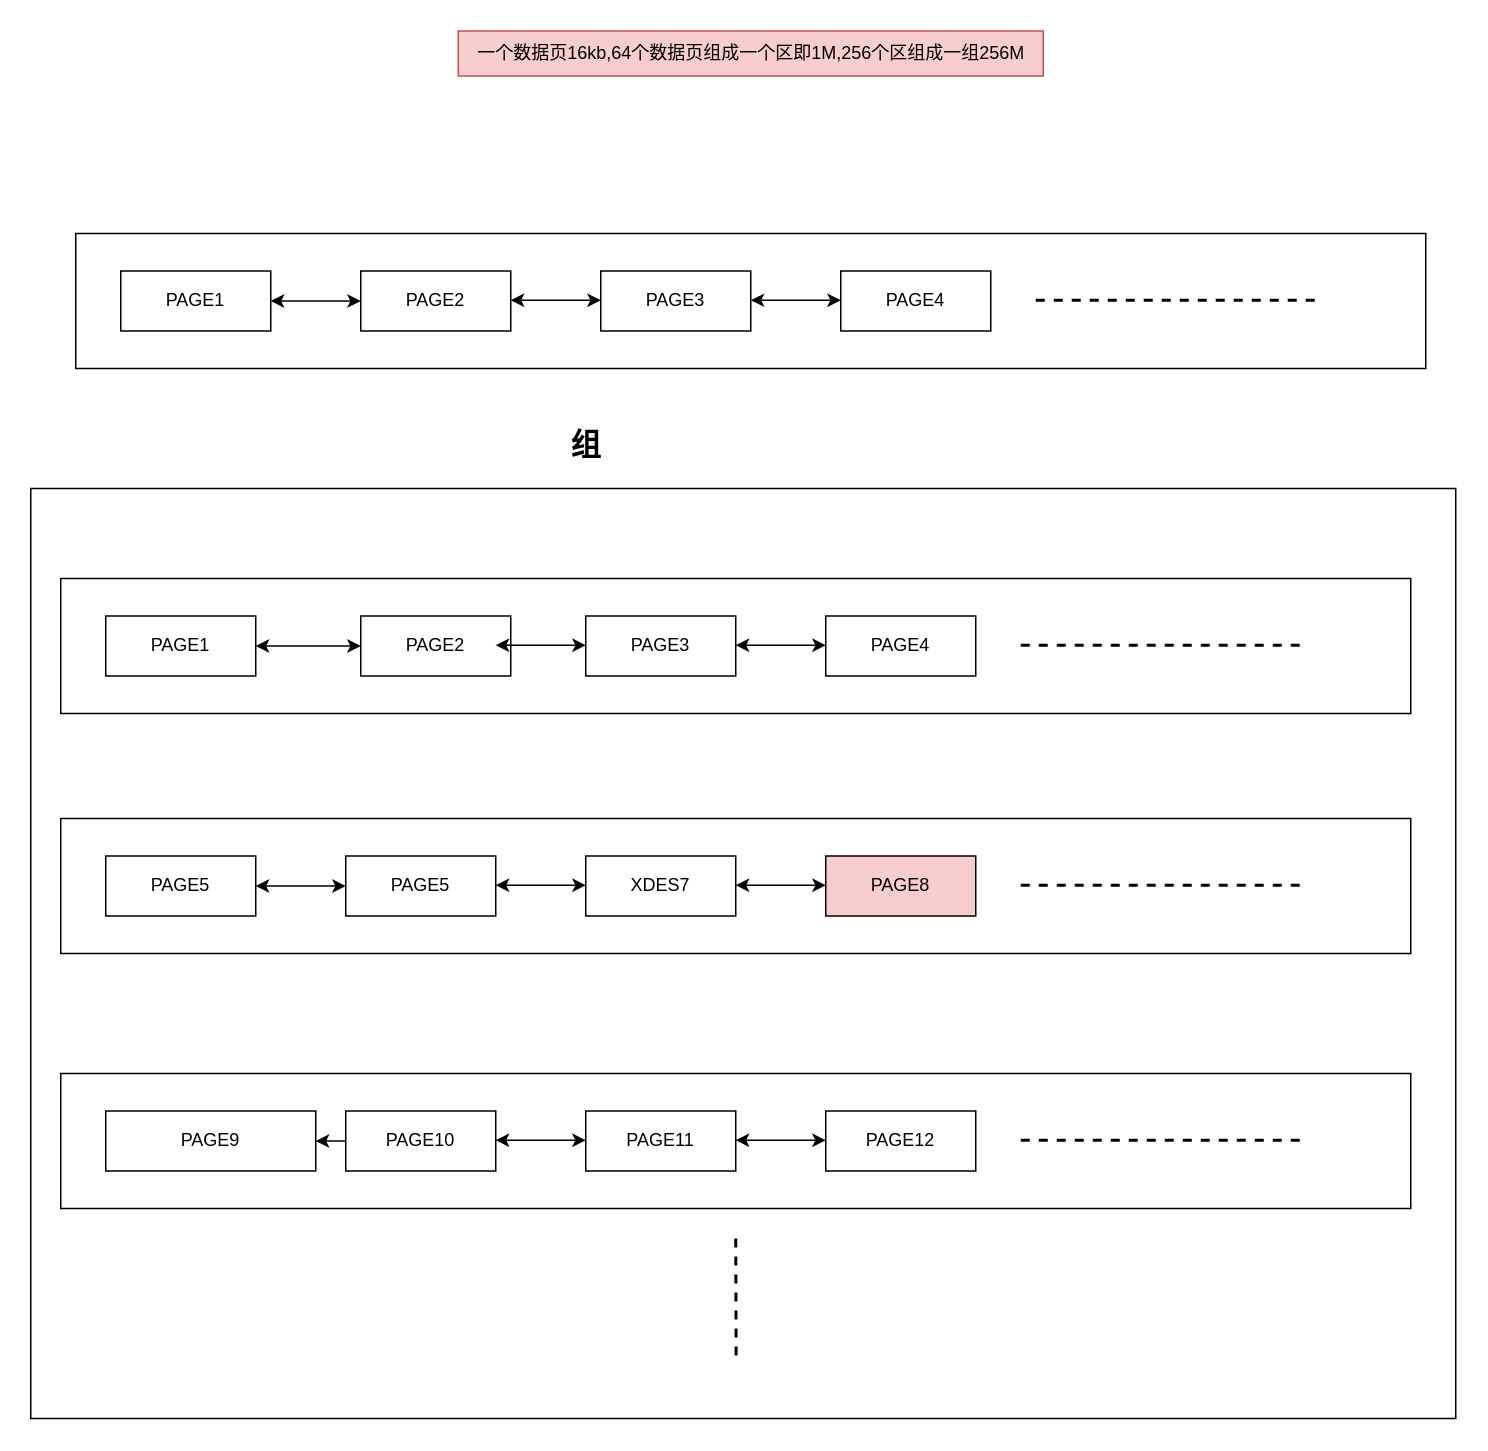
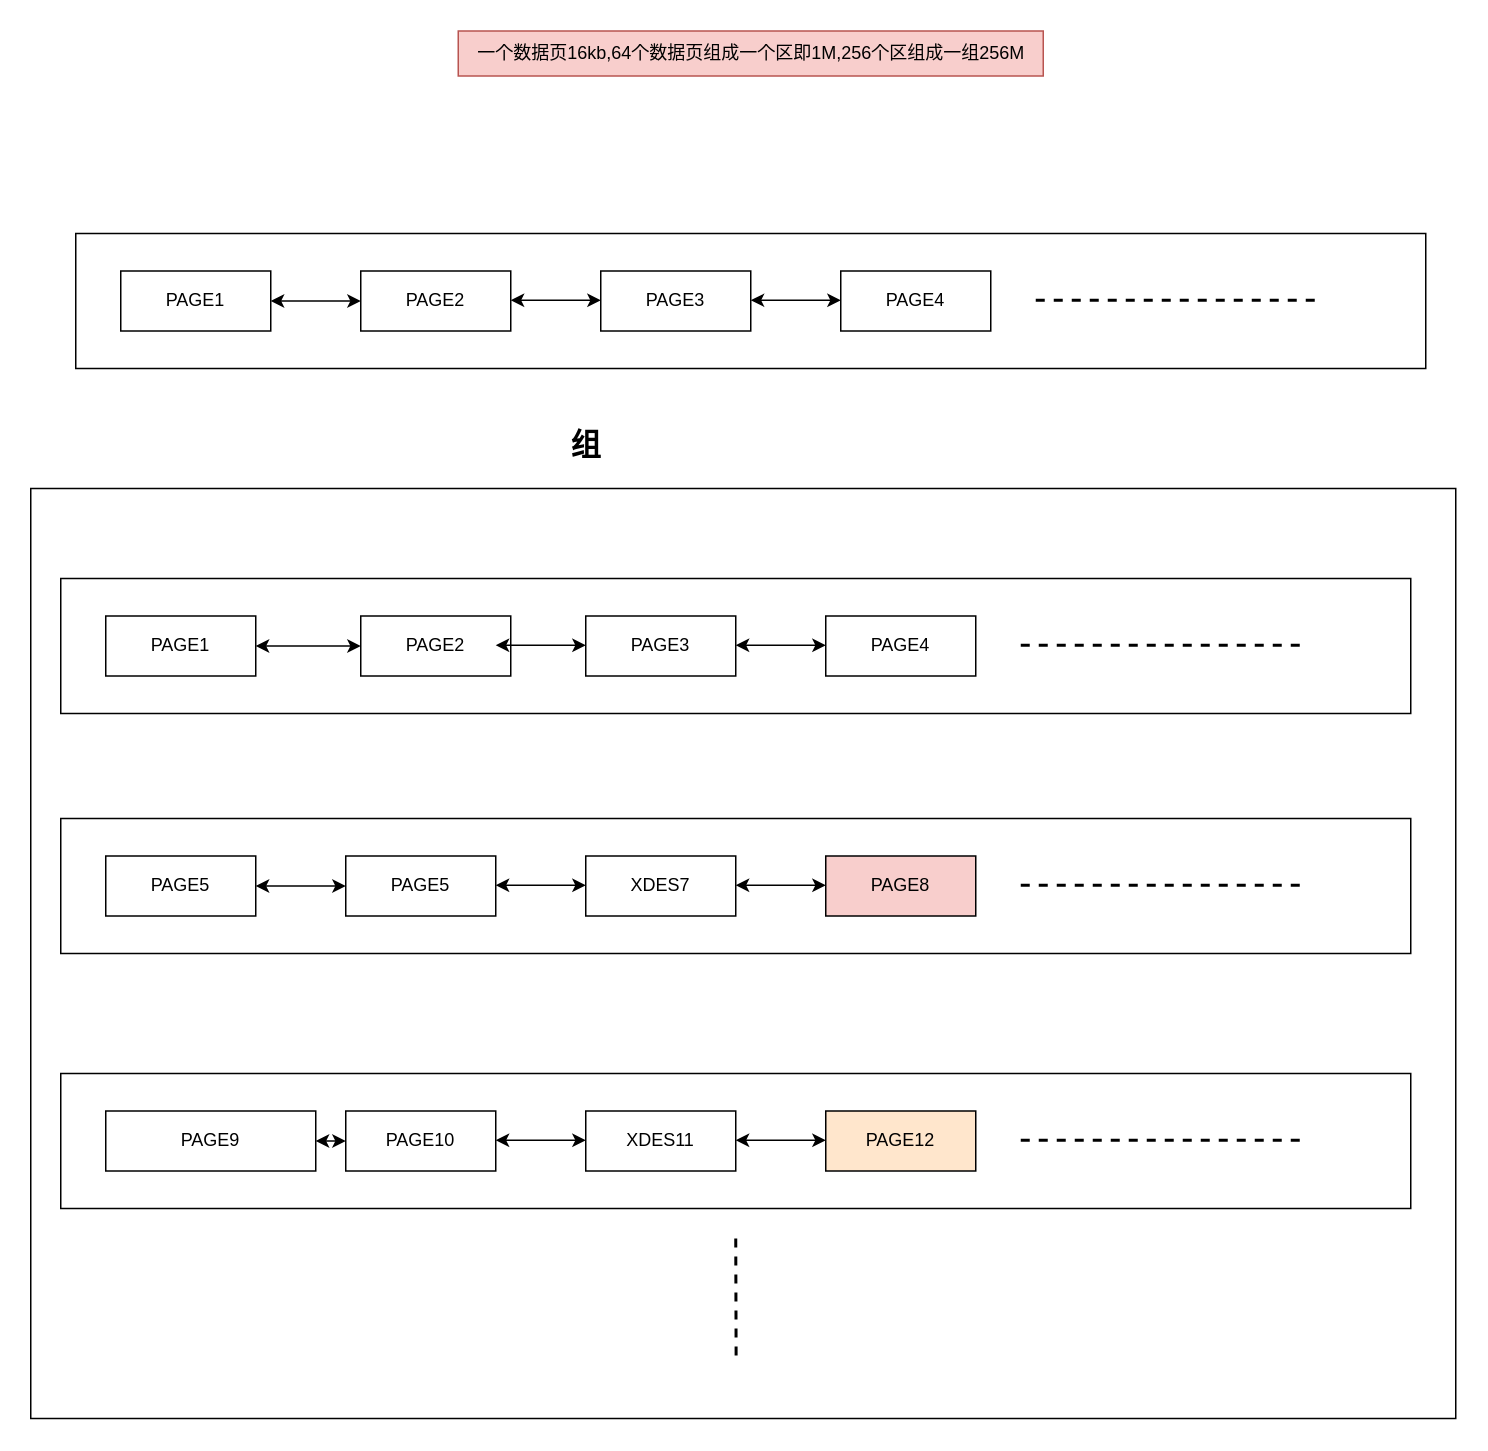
(338, 1141) -> (334, 1141)
(661, 1141) -> (661, 1141)
(901, 1141) -> (901, 1141)
